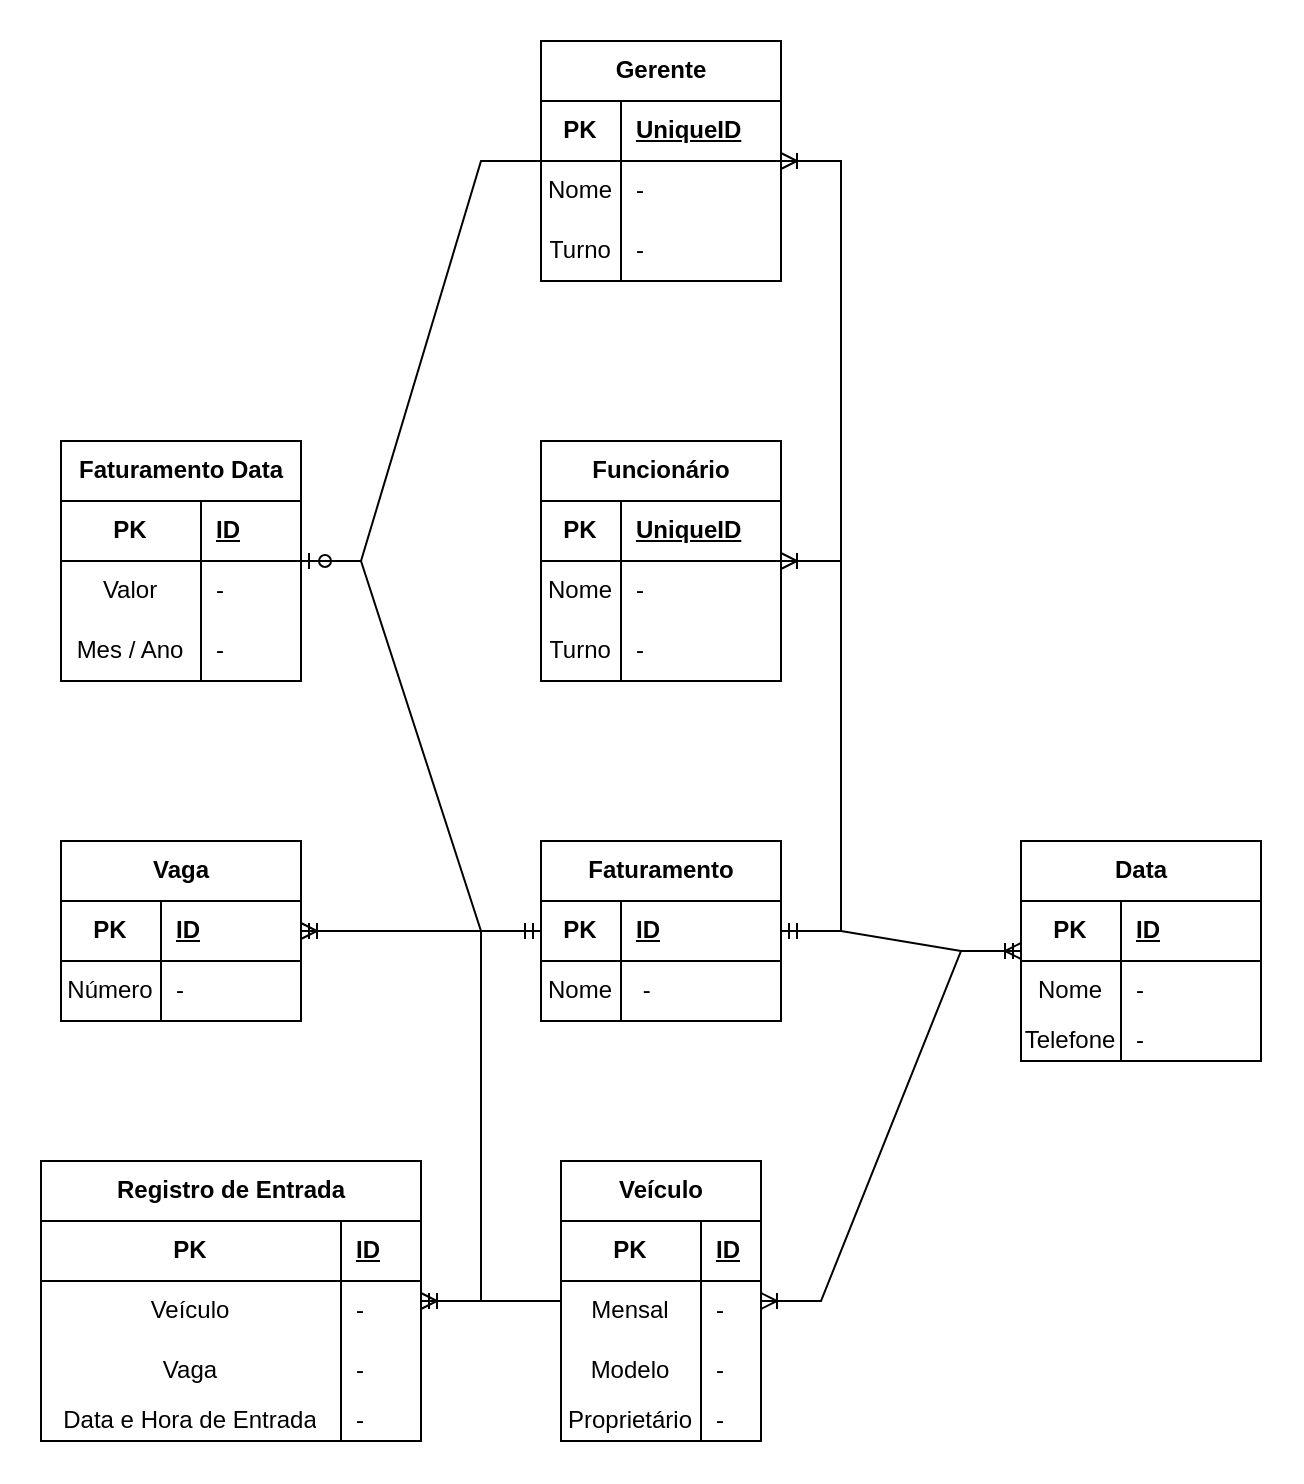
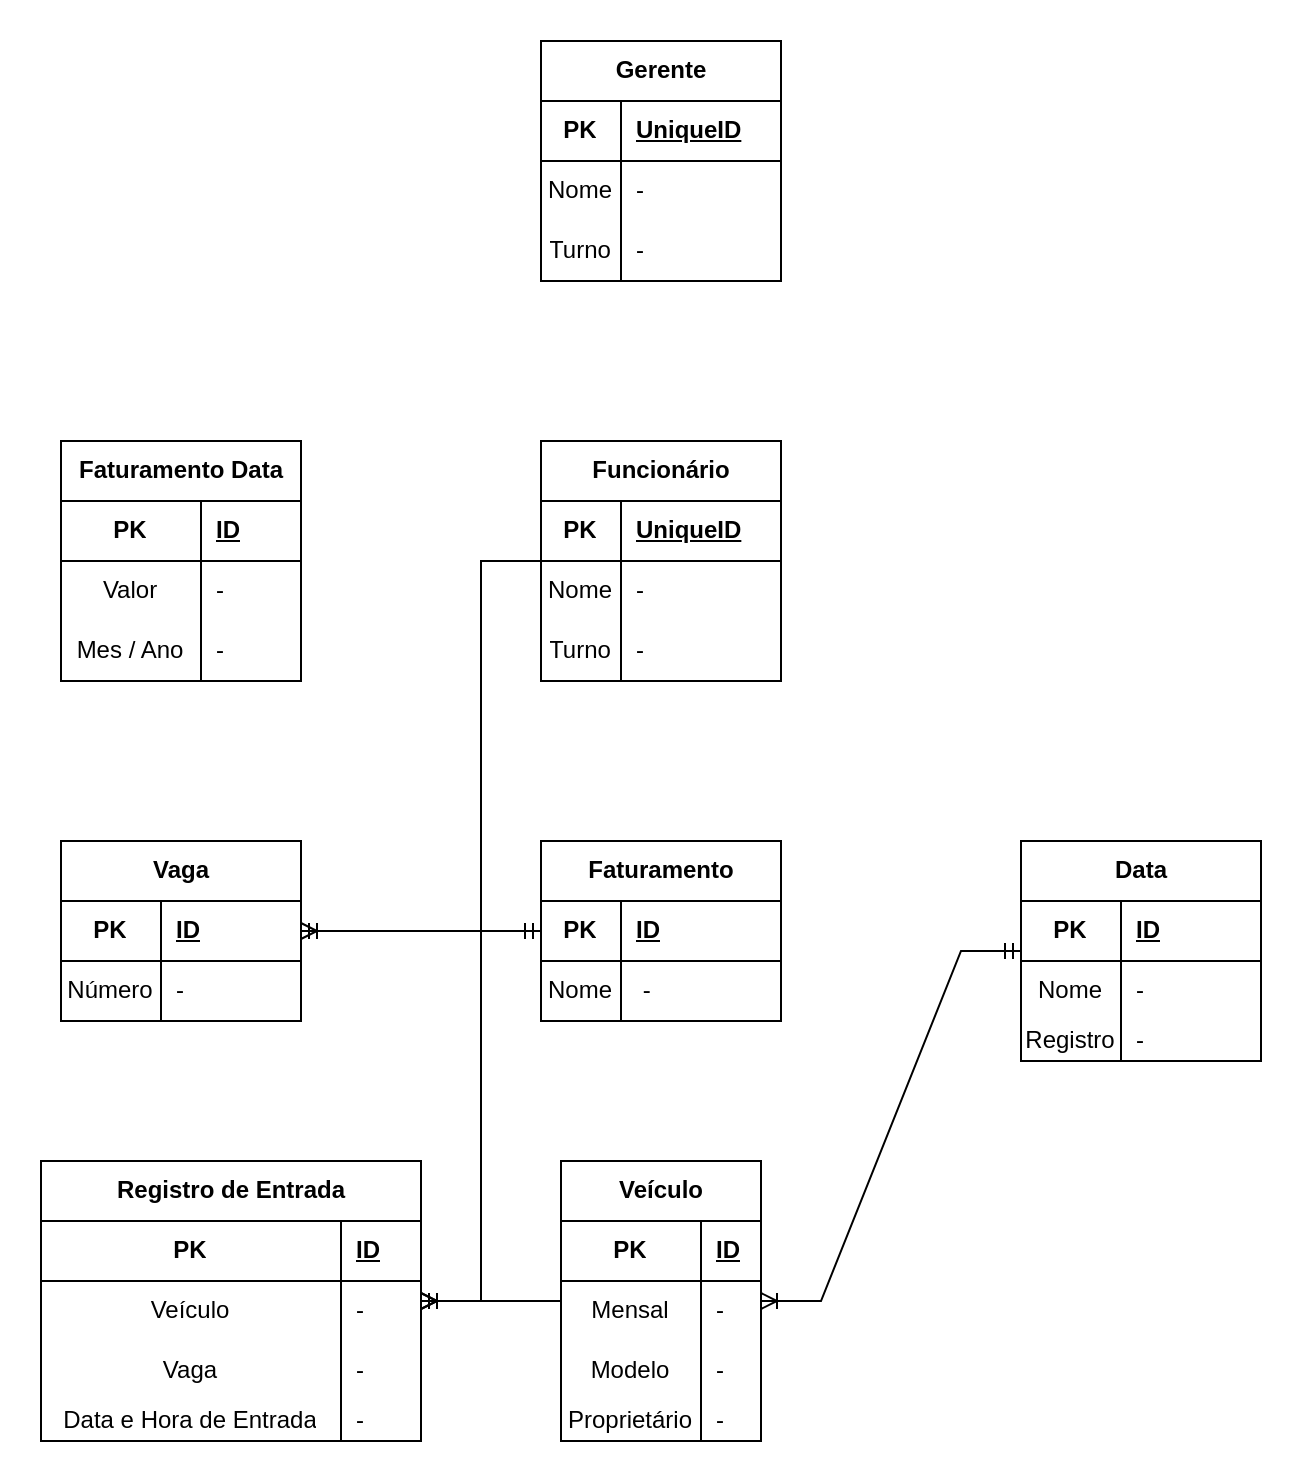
(841, 331) -> none
(429, 333) -> none
none -> (481, 713)
(420, 743) -> none
(841, 747) -> none
(901, 941) -> none
(1071, 1041) -> (1071, 1041)
